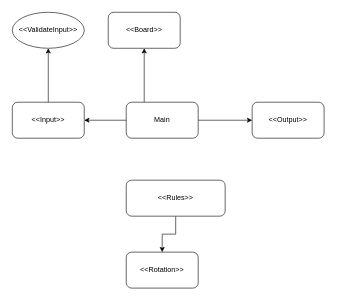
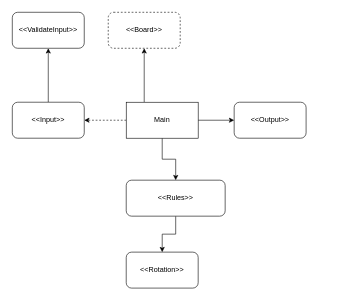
(48, 30) -> (48, 30)
(144, 30) -> (144, 30)
(107, 120) -> (107, 120)
(162, 120) -> (162, 120)
(288, 120) -> (270, 120)
none -> (162, 158)
